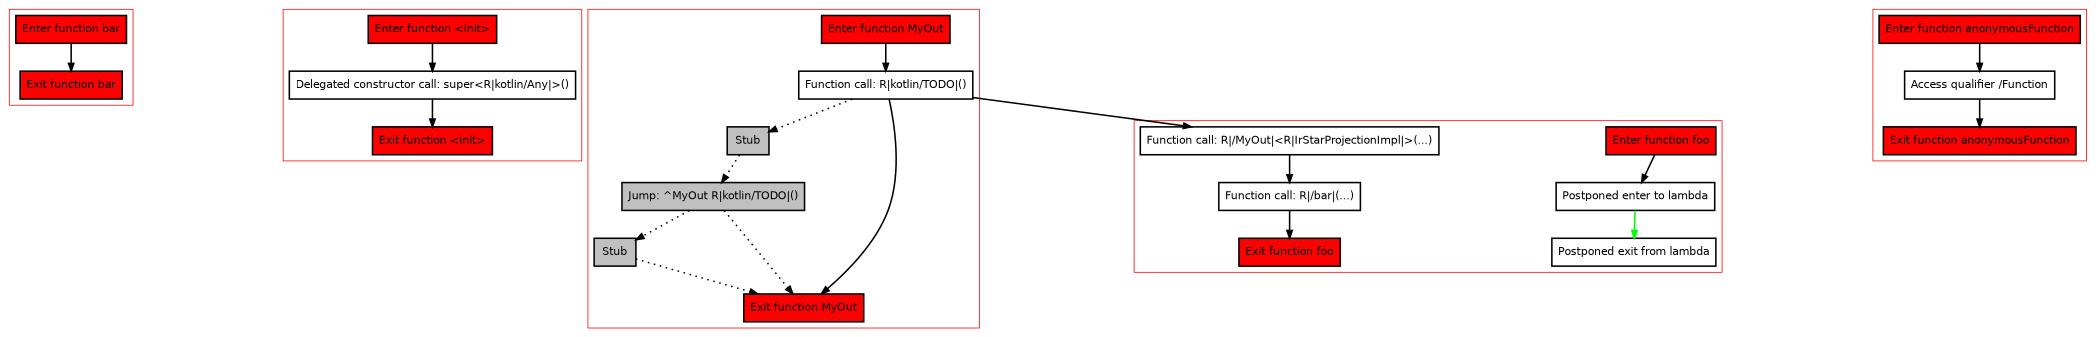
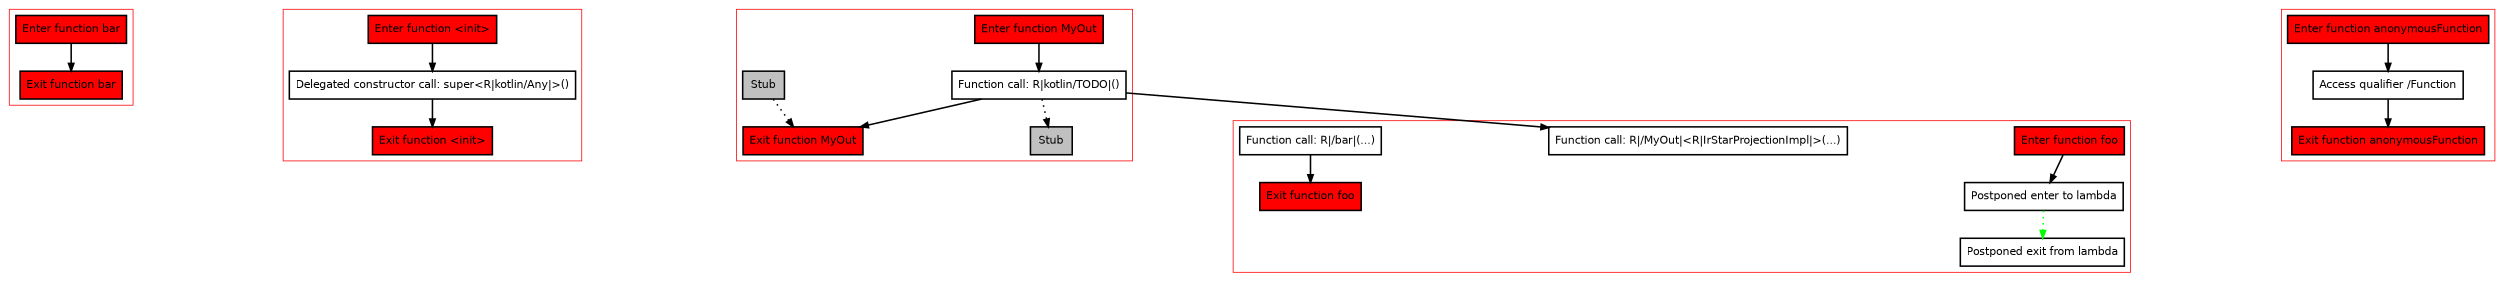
(1290, 165) -> none
(713, 196) -> none
(1635, 221) -> (2043, 221)
